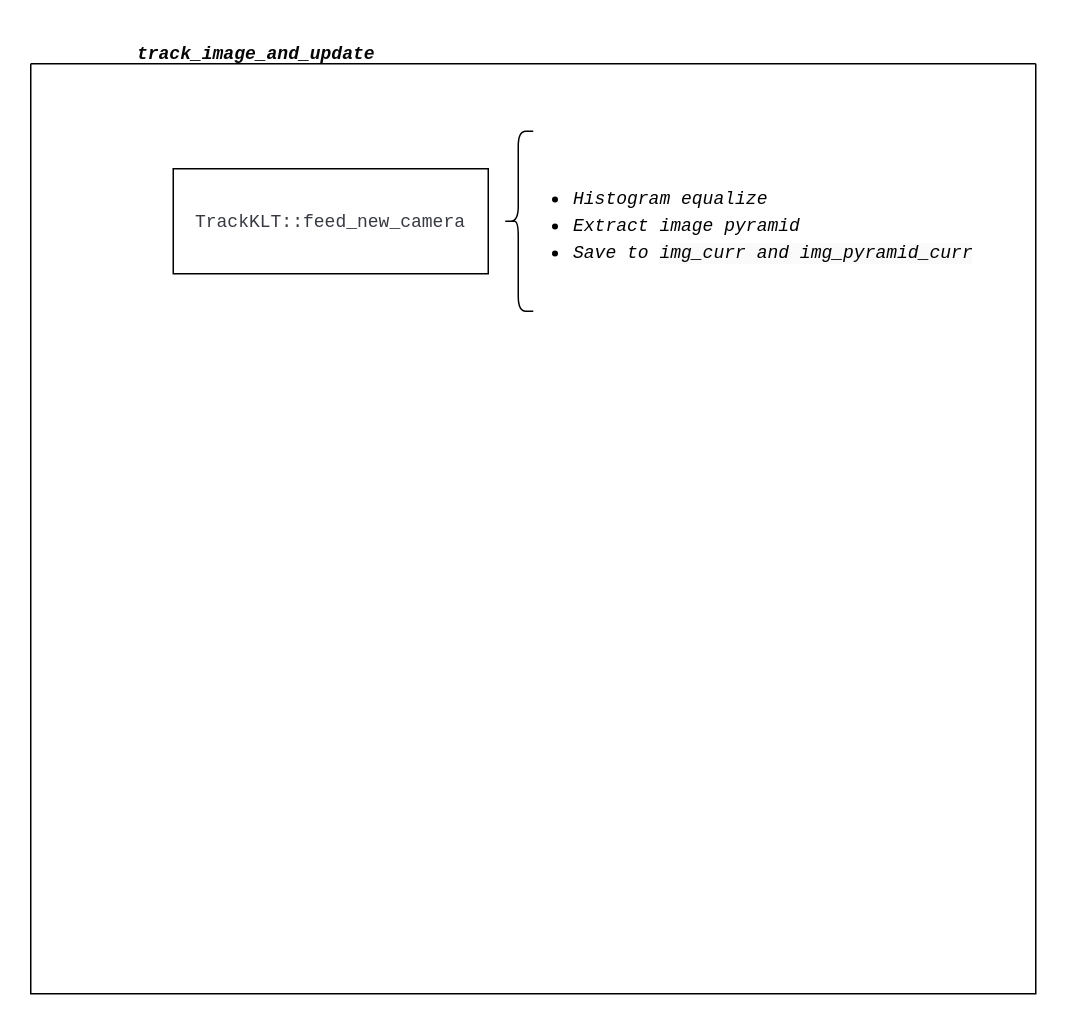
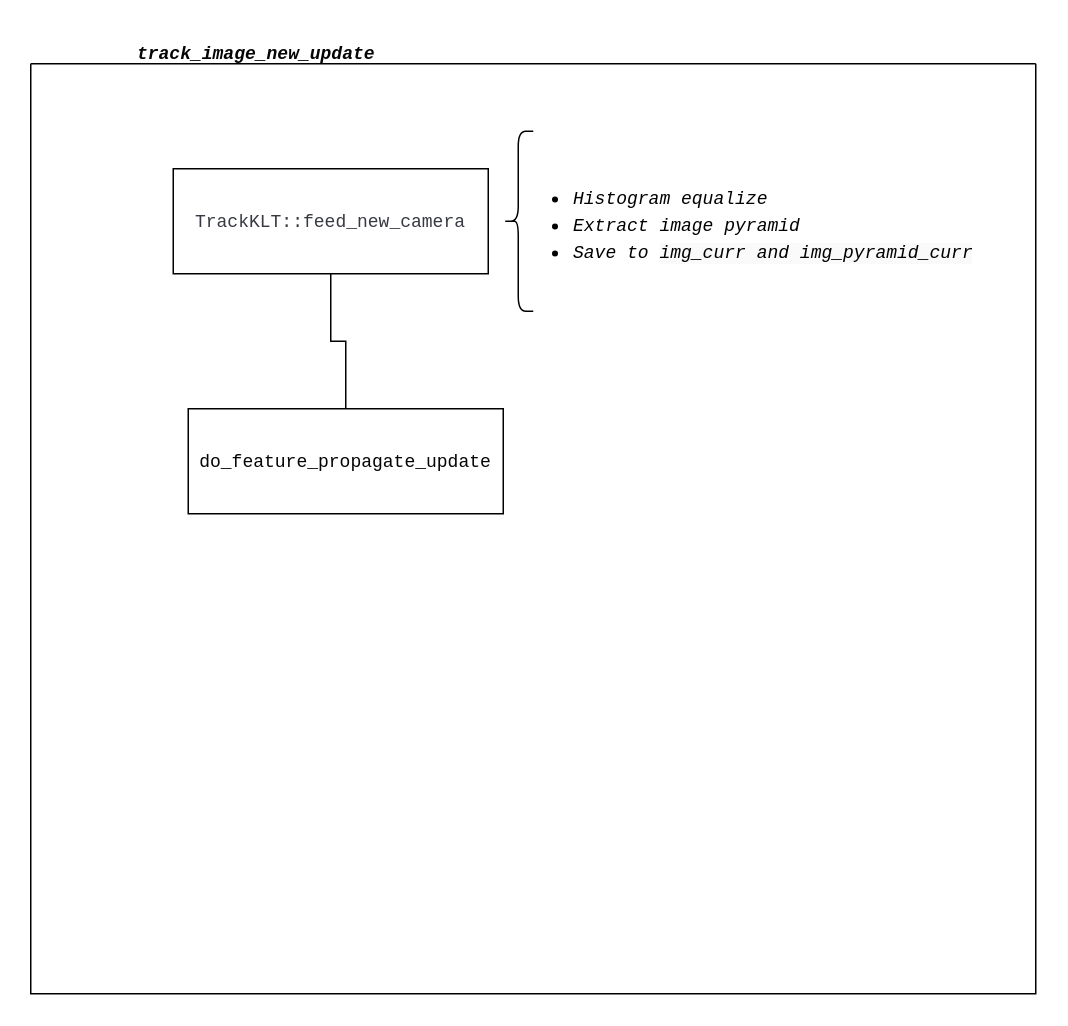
(257, 53) -> (257, 53)
none -> (338, 341)
none -> (346, 461)
